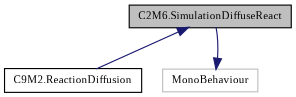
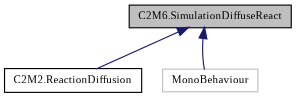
(218, 43) -> (203, 54)
(73, 80) -> (73, 80)
